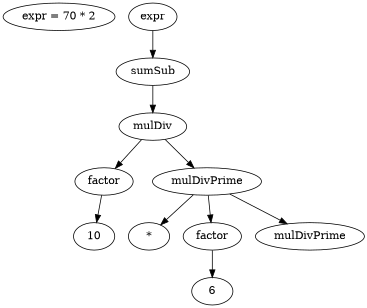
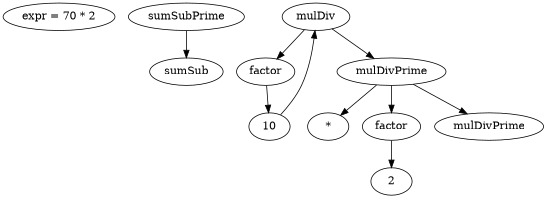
(153, 17) -> (186, 17)
(153, 95) -> (304, 79)
(212, 291) -> (391, 181)
